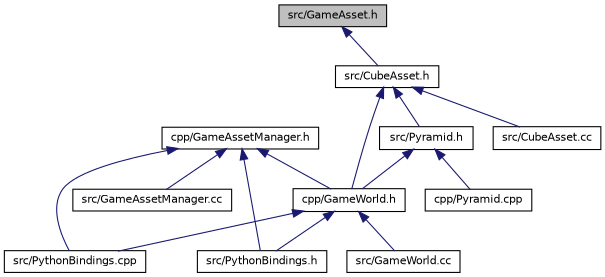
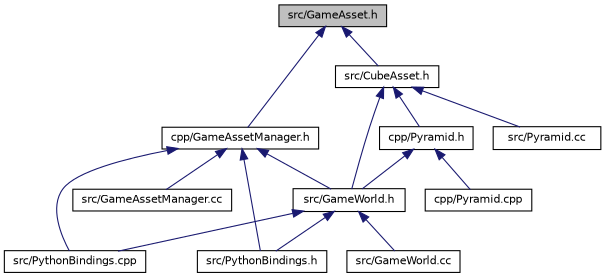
none -> (283, 81)
(426, 138) -> (426, 138)
(547, 138) -> (547, 138)
(349, 200) -> (349, 200)
